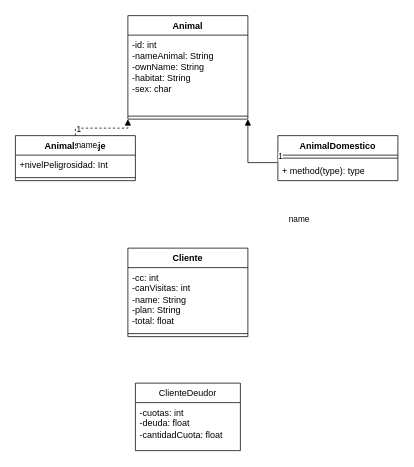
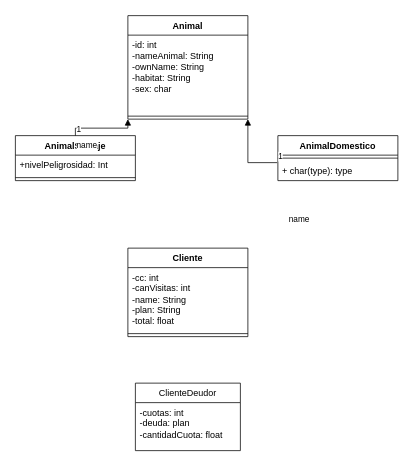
(100, 128) -> (100, 128)
(329, 172) -> (324, 172)
(188, 424) -> (188, 424)
